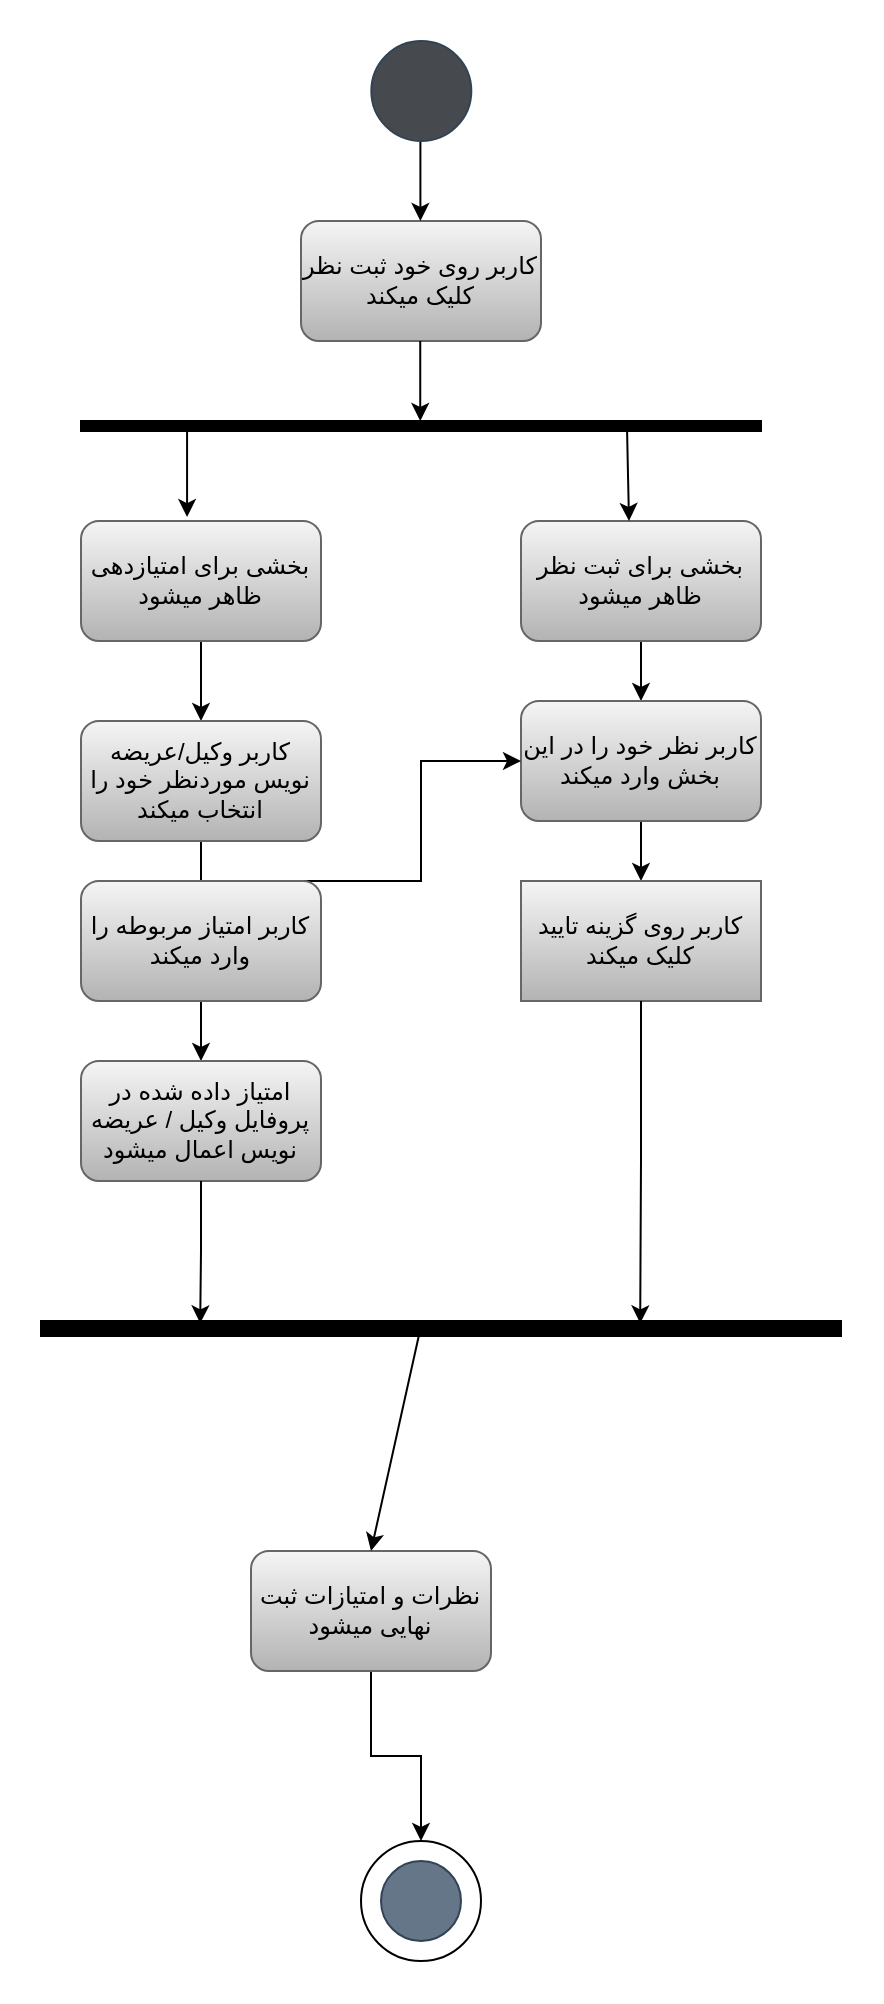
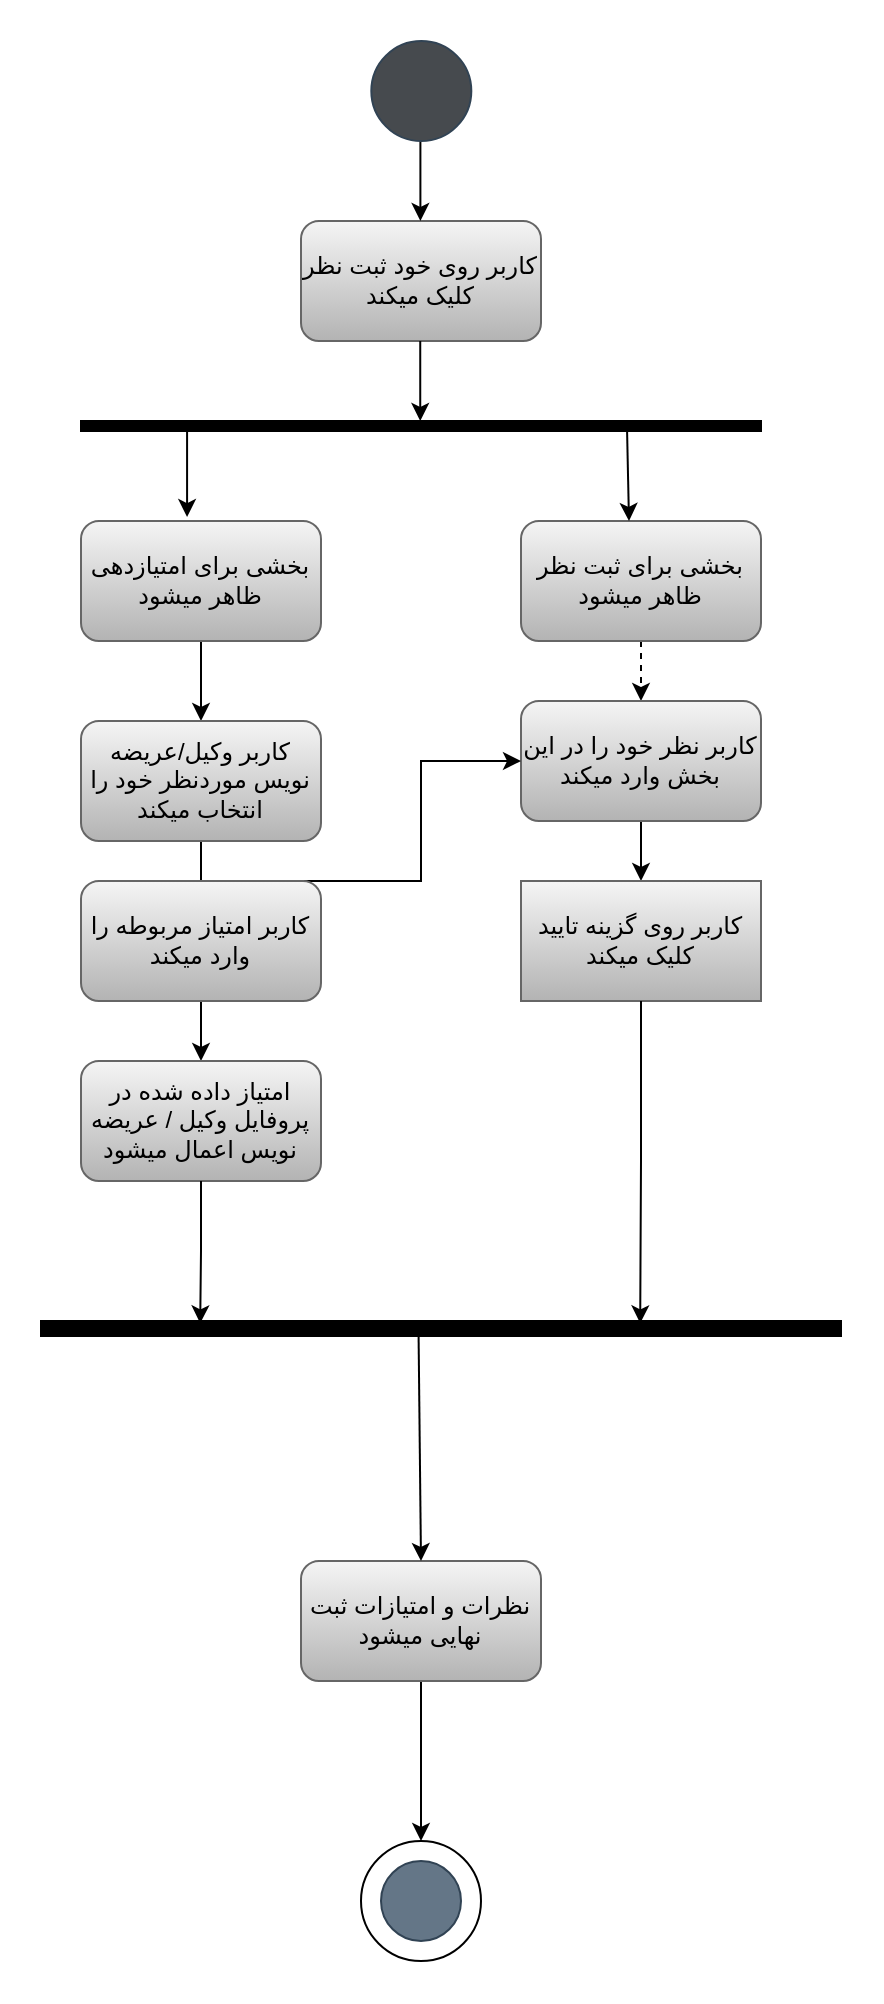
(641, 666) -> (641, 666)
(371, 1611) -> (421, 1621)
